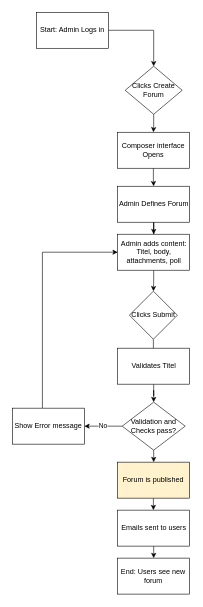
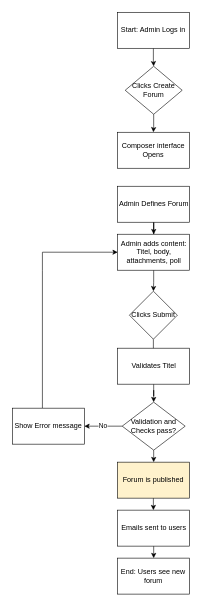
(72, 30) -> (153, 30)
(153, 175) -> none
